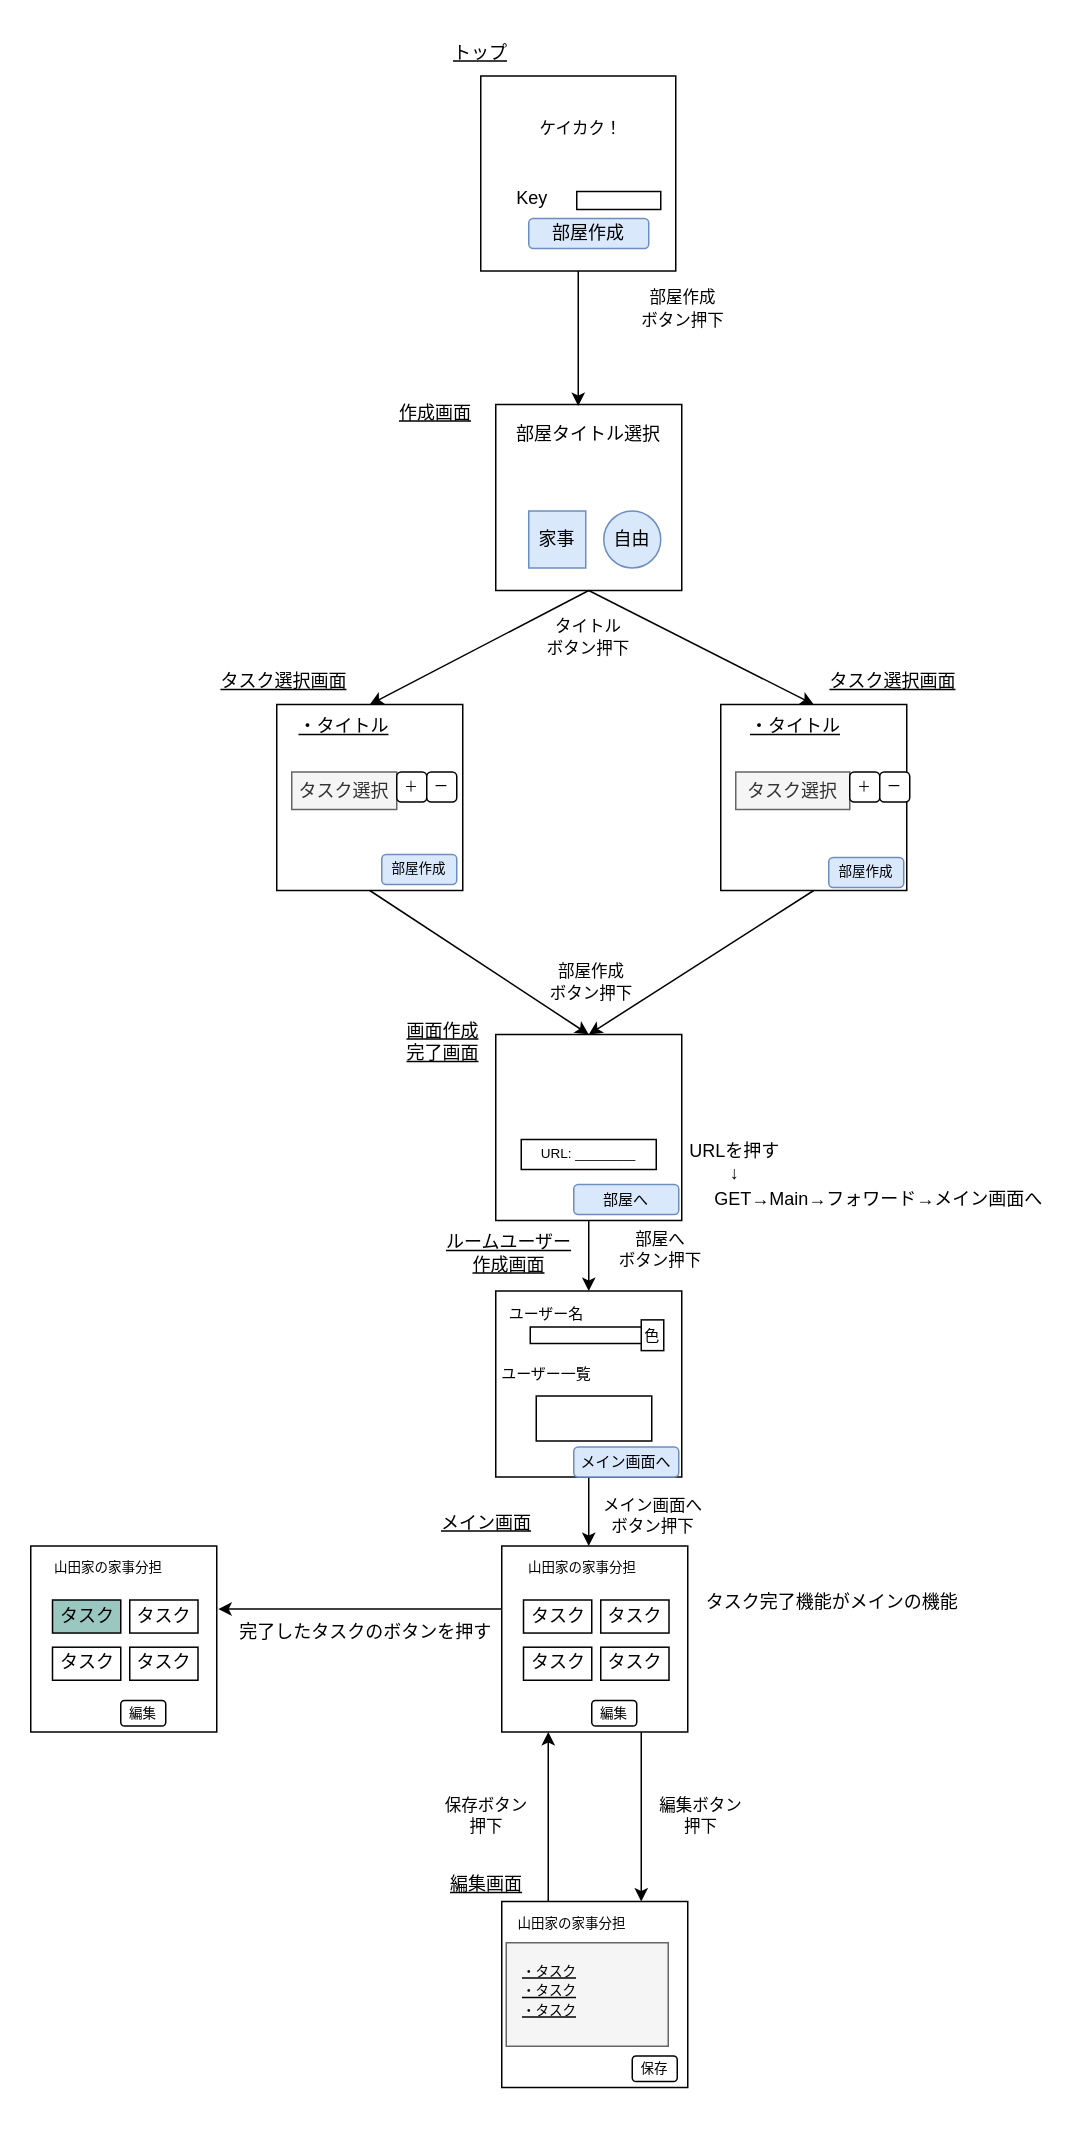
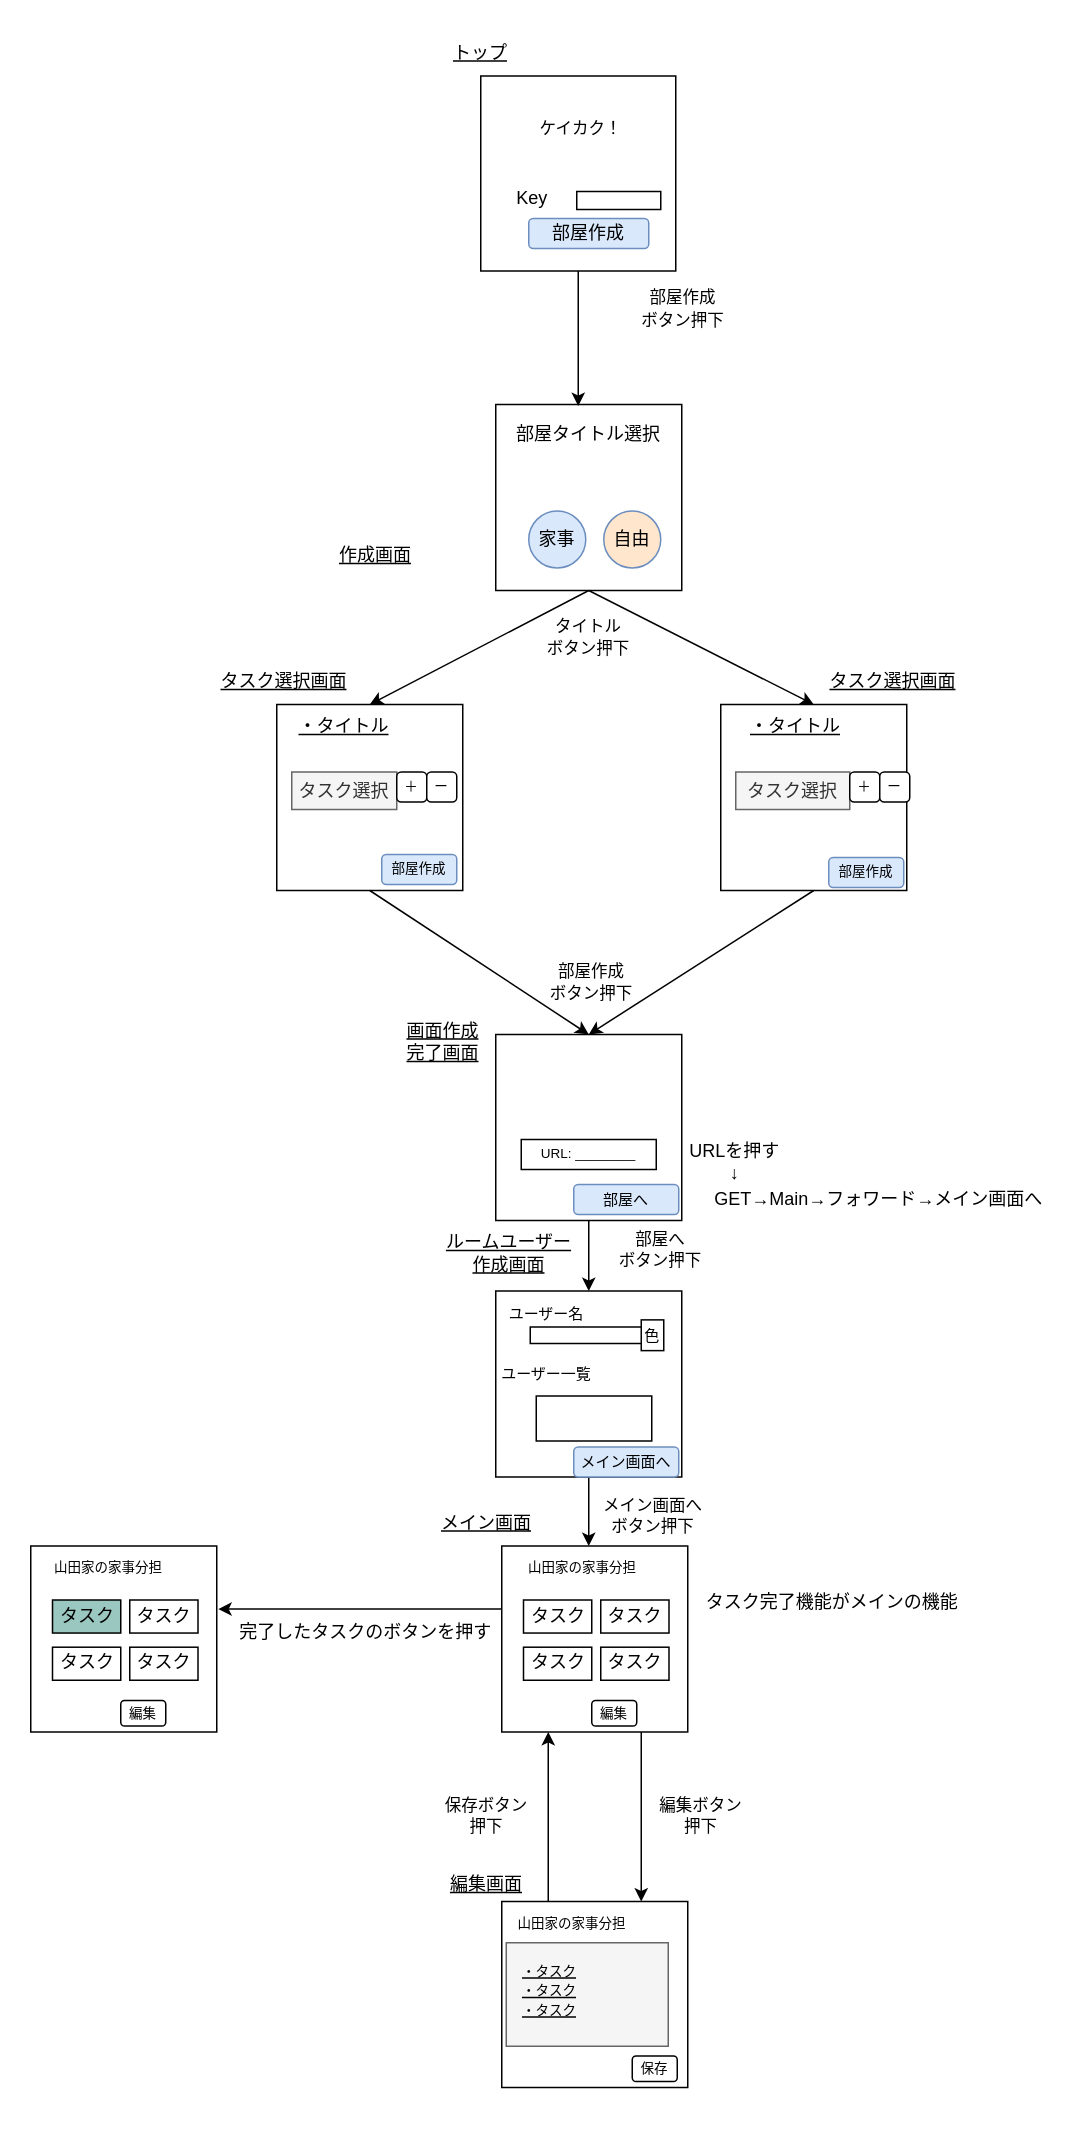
(436, 413) -> (376, 556)
(557, 539) -> (557, 539)
(632, 539) -> (632, 539)
